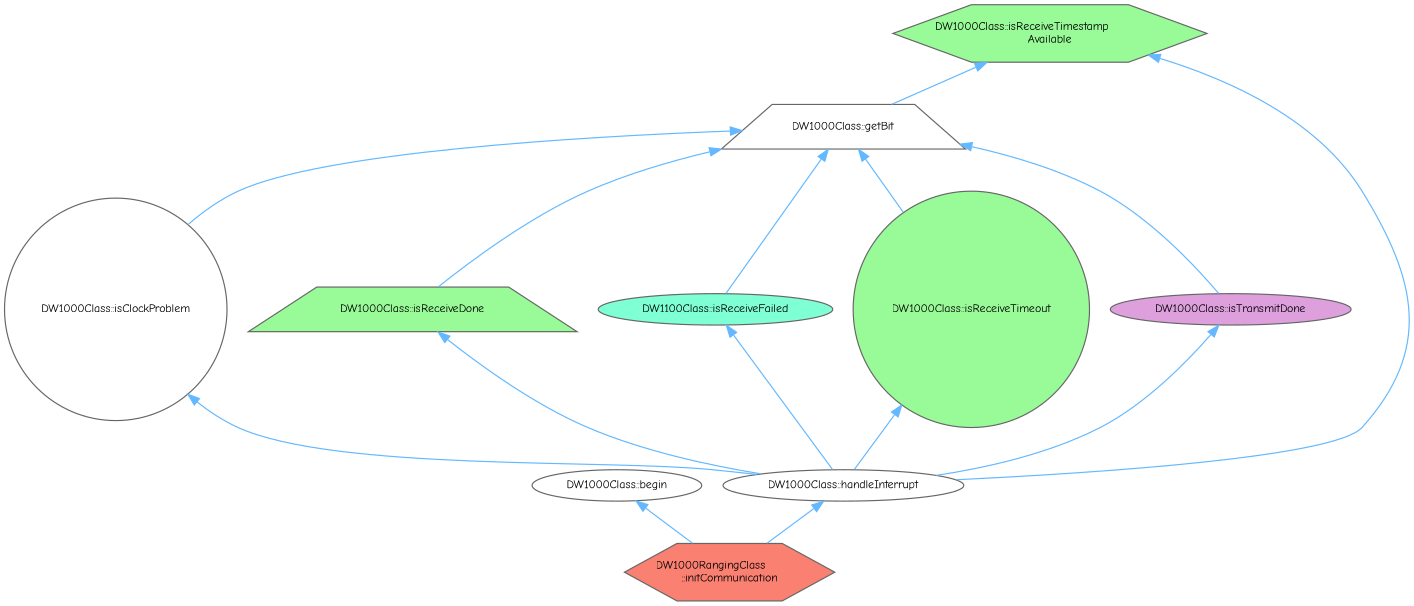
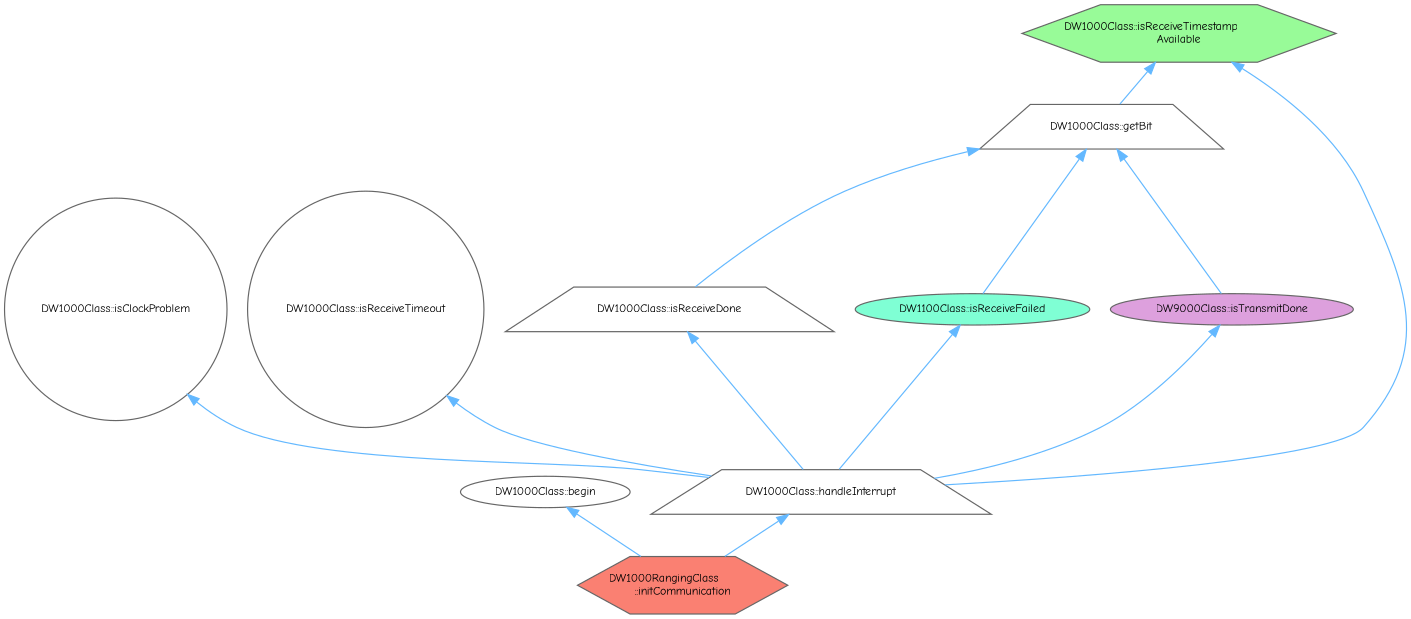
(452, 149) -> none
(884, 186) -> none
(413, 309) -> (670, 309)
(971, 309) -> (366, 309)
(1231, 309) -> (1232, 309)
(843, 485) -> (821, 492)
